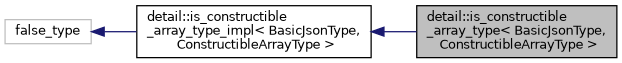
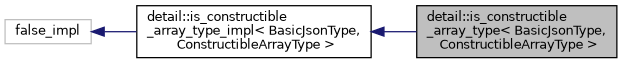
(48, 32) -> (48, 32)
